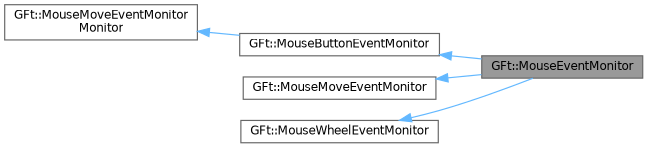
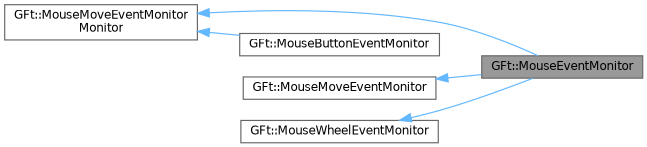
(467, 57) -> (377, 14)
